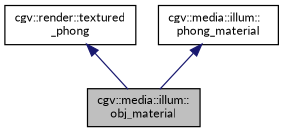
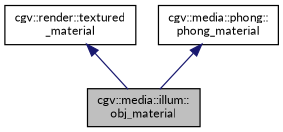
(70, 25) -> (70, 25)
(218, 25) -> (218, 25)
